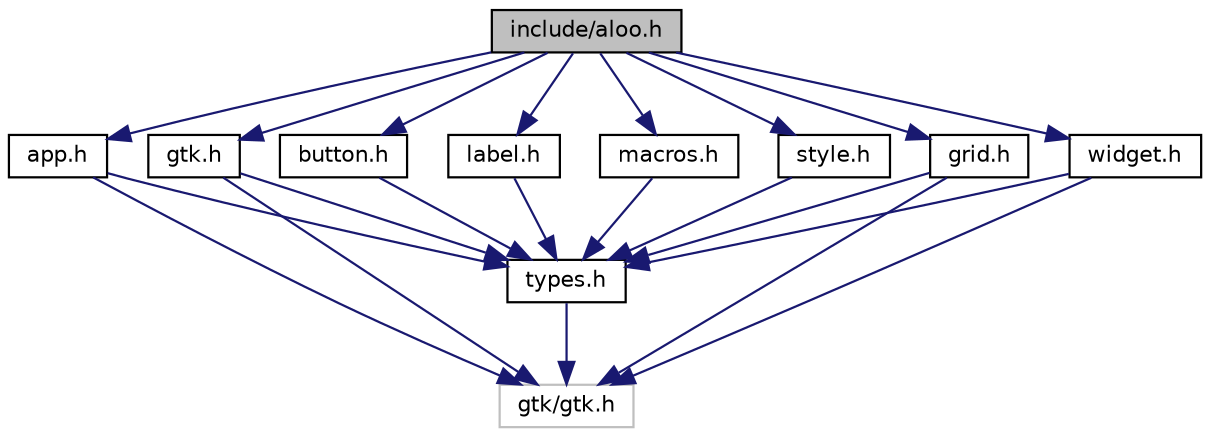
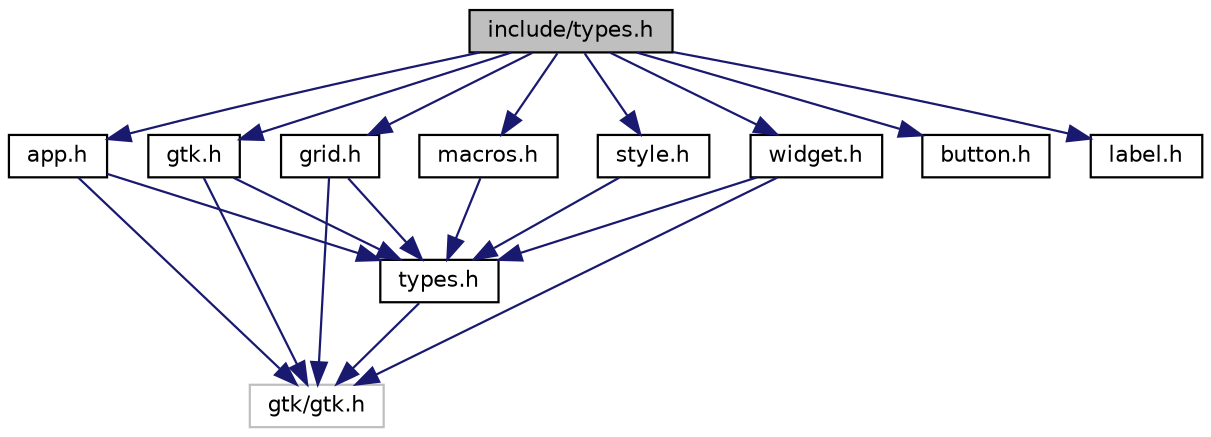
(587, 31) -> (571, 31)
(530, 209) -> none
(445, 213) -> none
